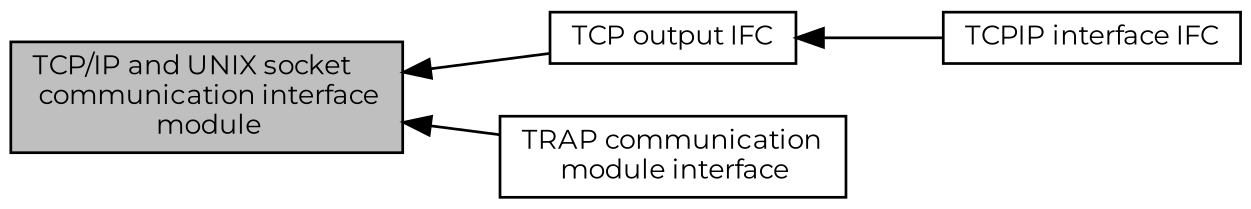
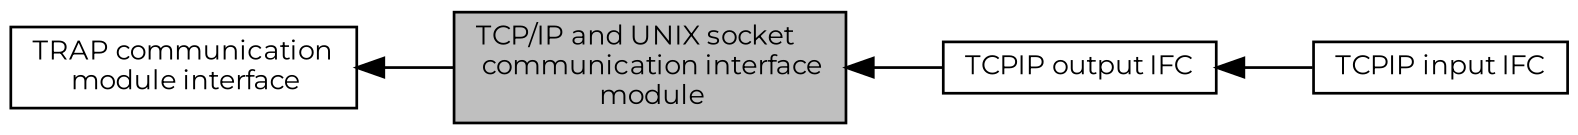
(673, 38) -> (1080, 68)
(1092, 38) -> (1441, 68)
(465, 130) -> (419, 68)
